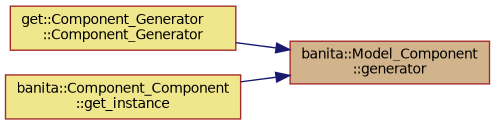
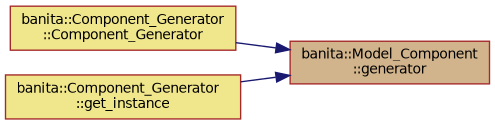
(123, 28) -> (123, 28)
(123, 97) -> (123, 97)
